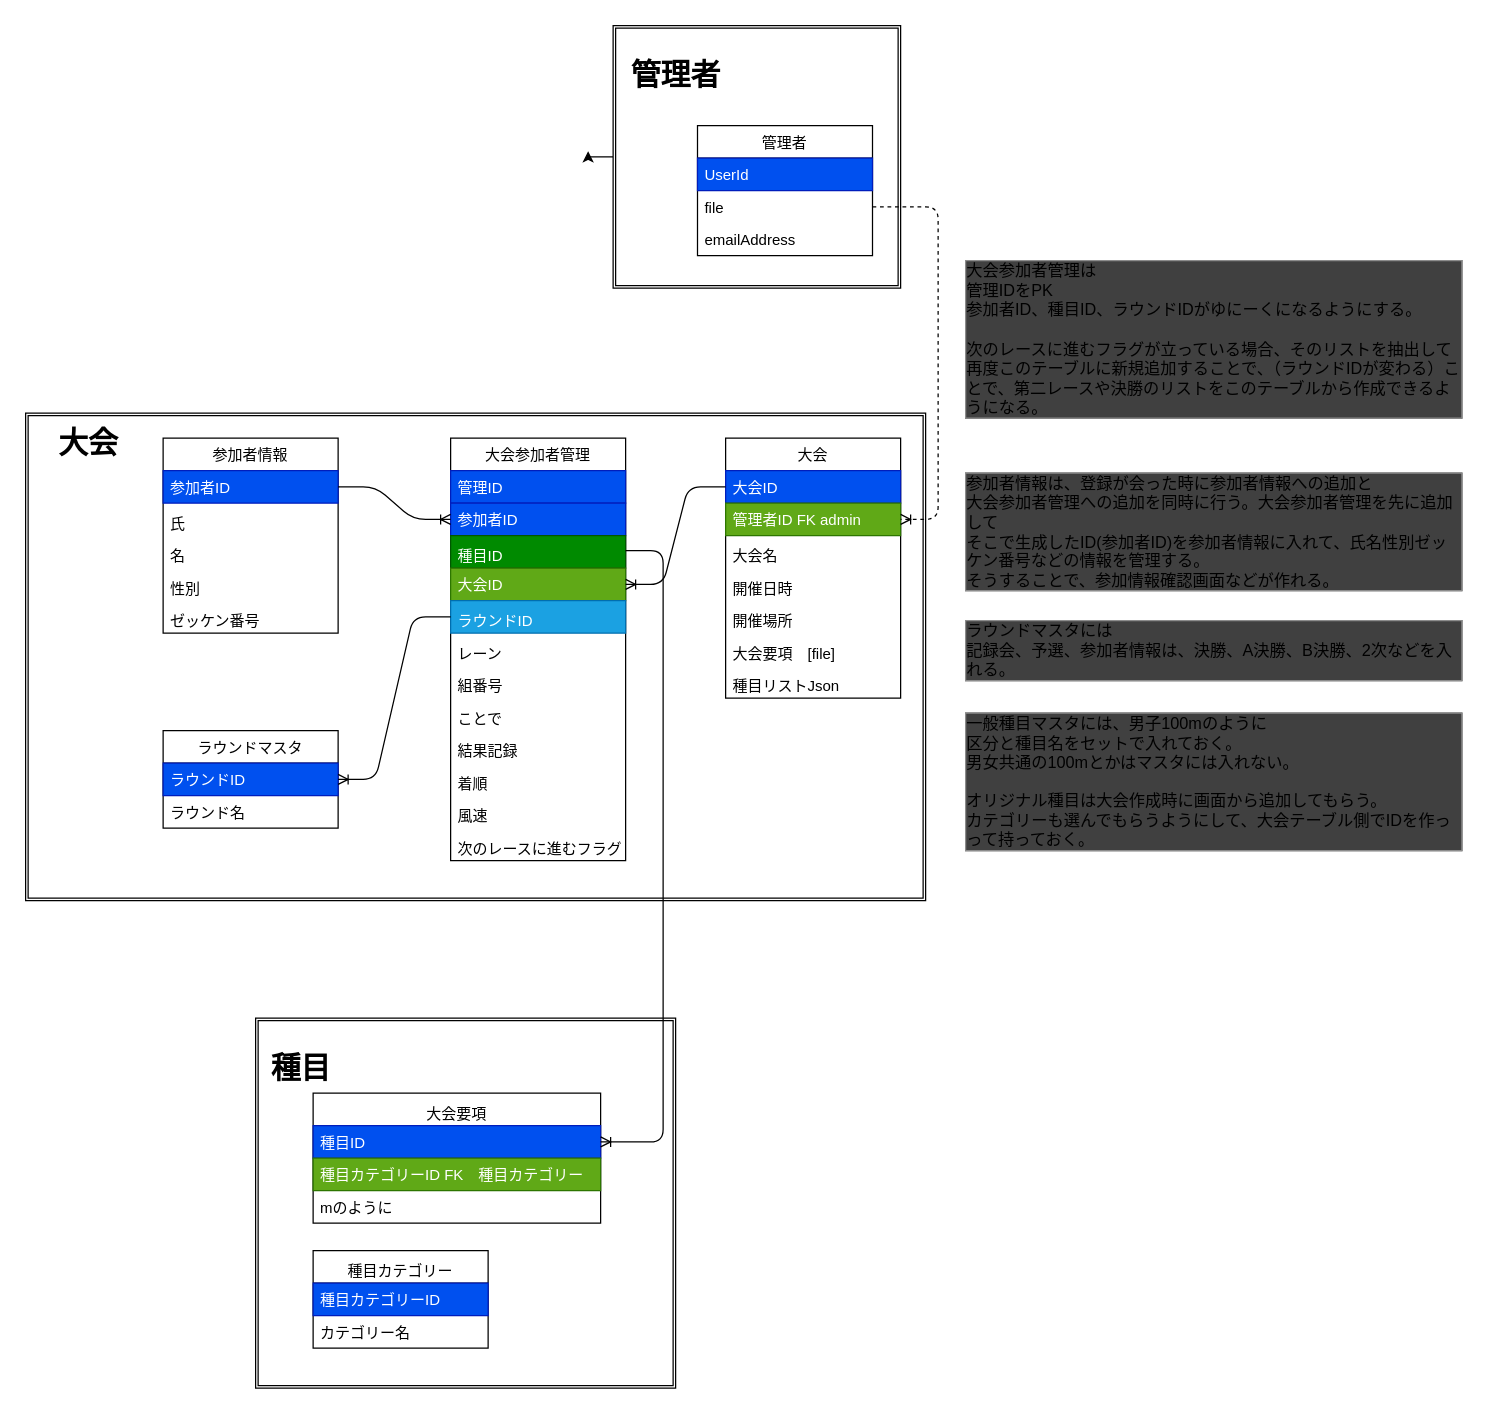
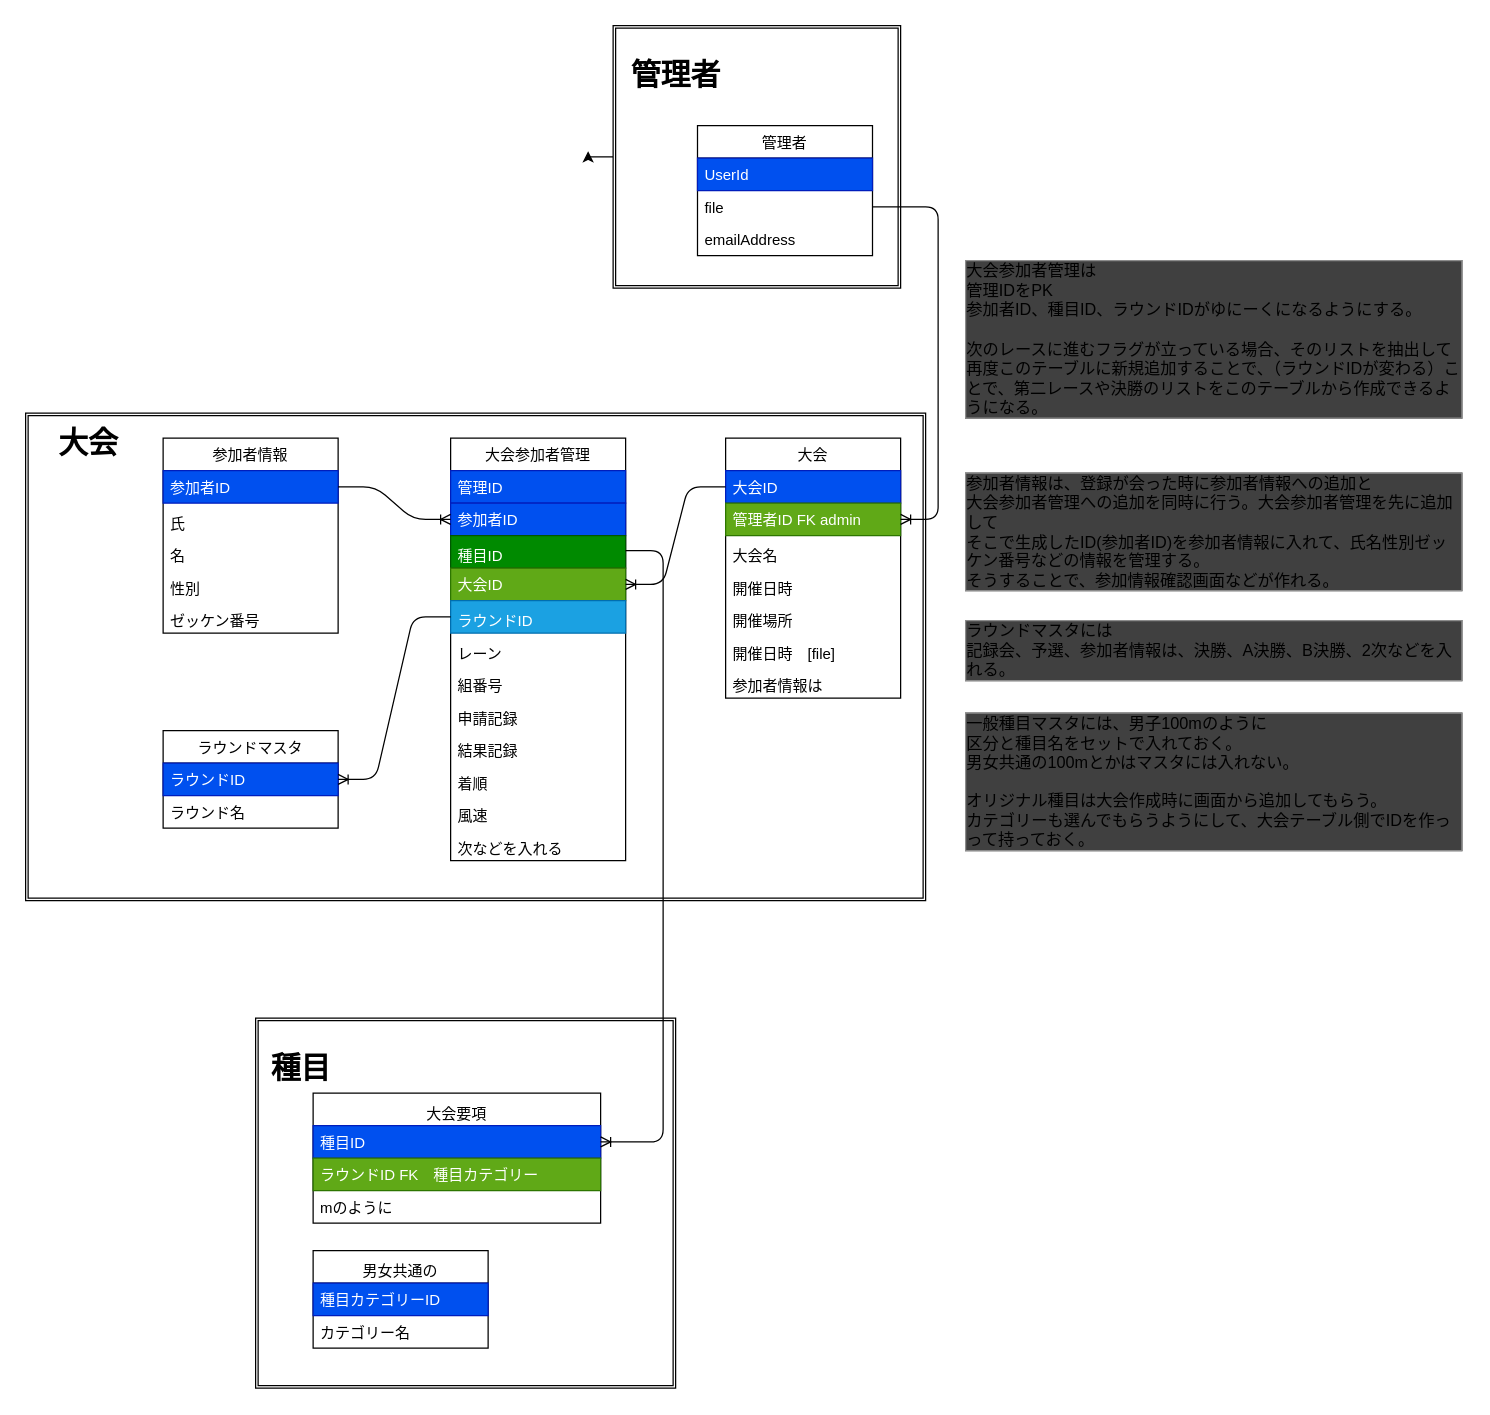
(938, 350) -> (938, 350)
(791, 654) -> (791, 654)
(787, 686) -> (778, 686)
(480, 719) -> (488, 719)
(540, 849) -> (510, 849)
(452, 1175) -> (429, 1175)
(400, 1271) -> (400, 1271)
